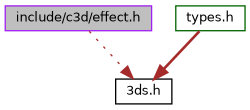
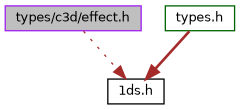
(78, 18) -> (73, 18)
(144, 91) -> (136, 91)
